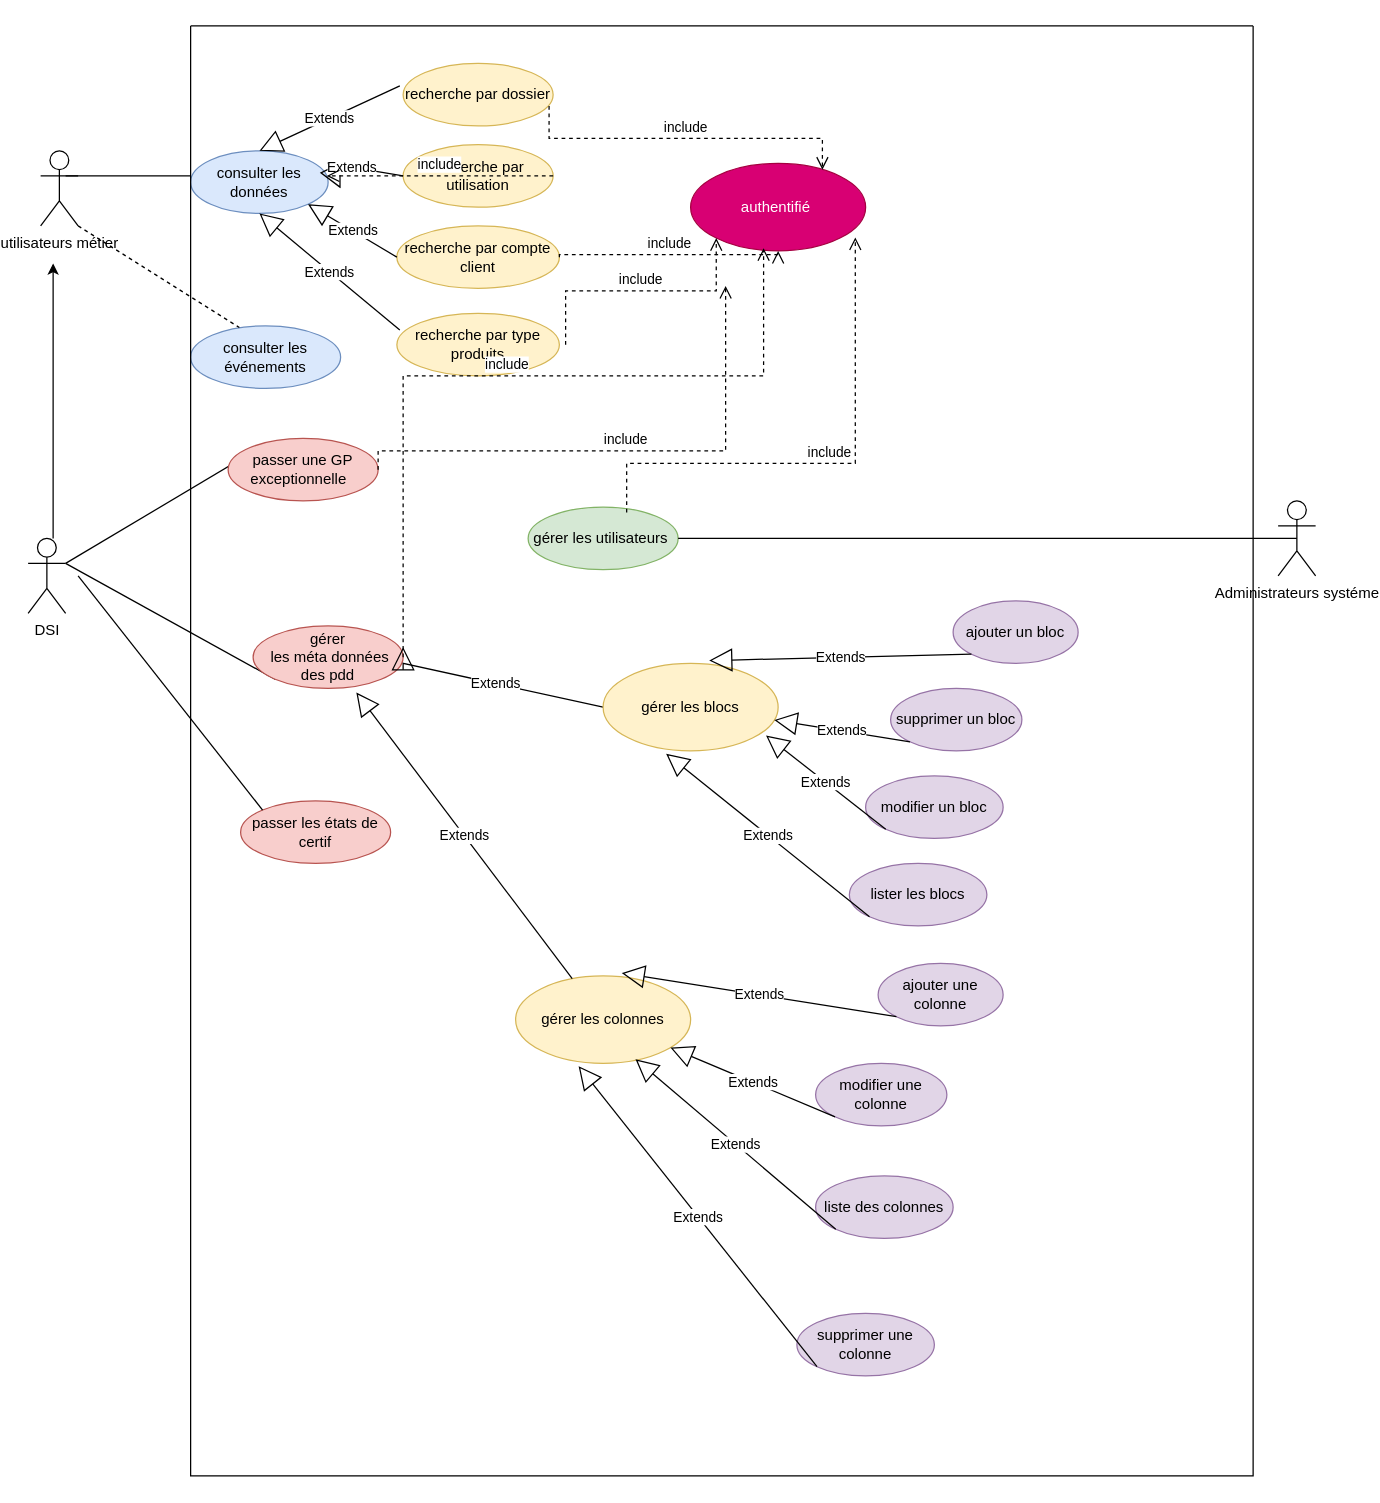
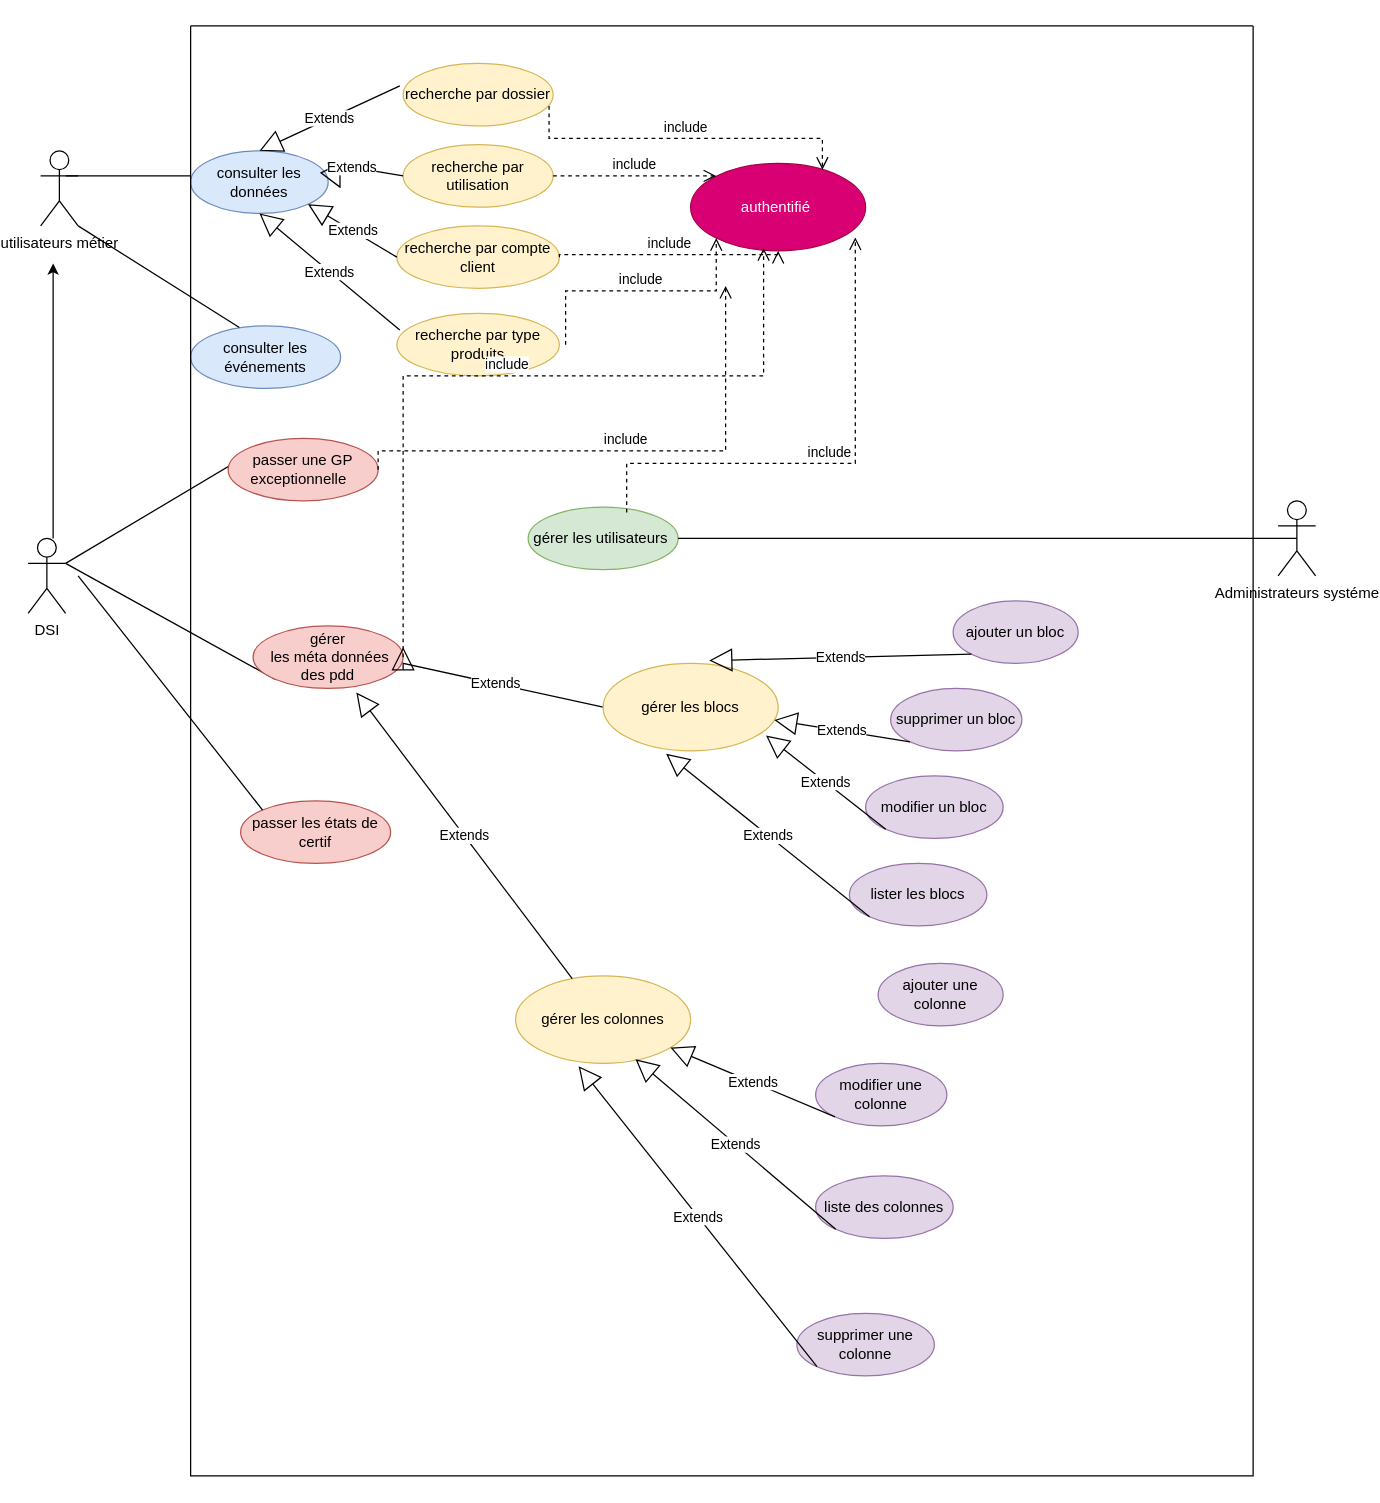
(479, 176) -> (633, 176)
(158, 276) -> (158, 276)
(771, 997) -> none
